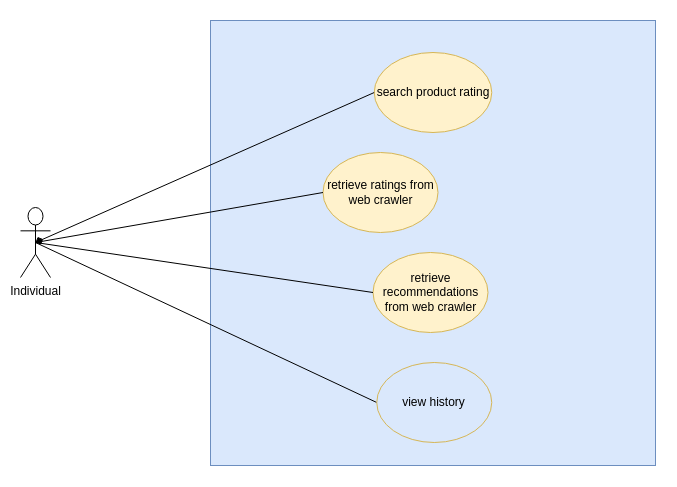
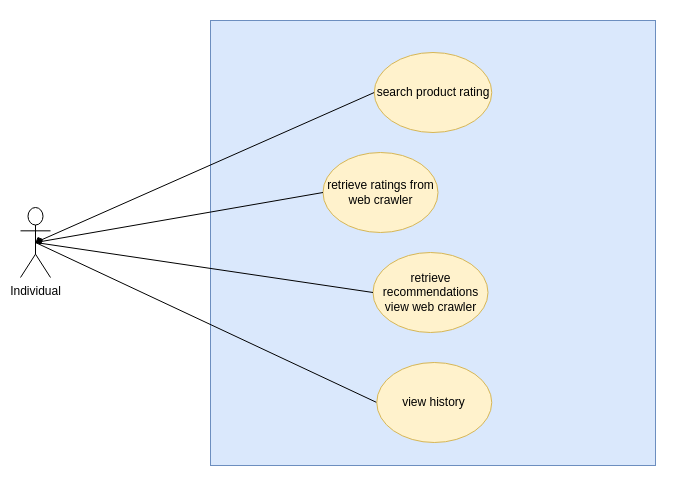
(431, 293) -> (431, 293)
(434, 403) -> (434, 403)
